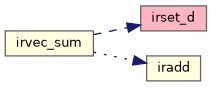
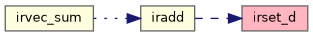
(110, 31) -> (212, 18)
